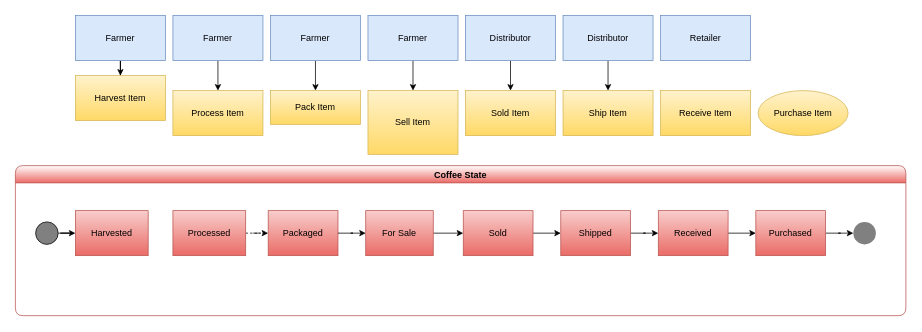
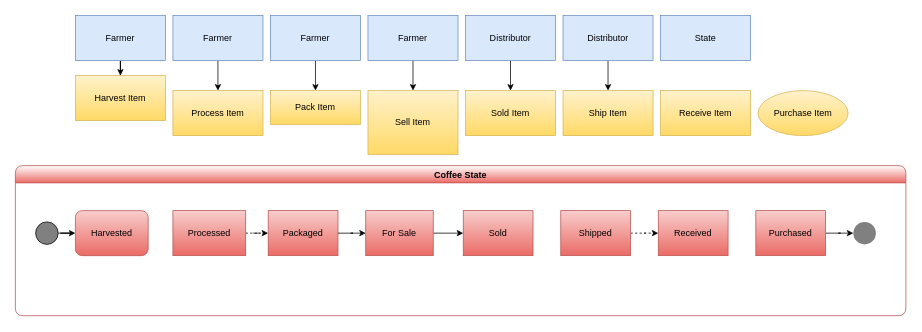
(705, 38) -> (705, 38)
(112, 233) -> (112, 233)
(554, 233) -> none
(644, 233) -> (644, 233)
(749, 233) -> none
